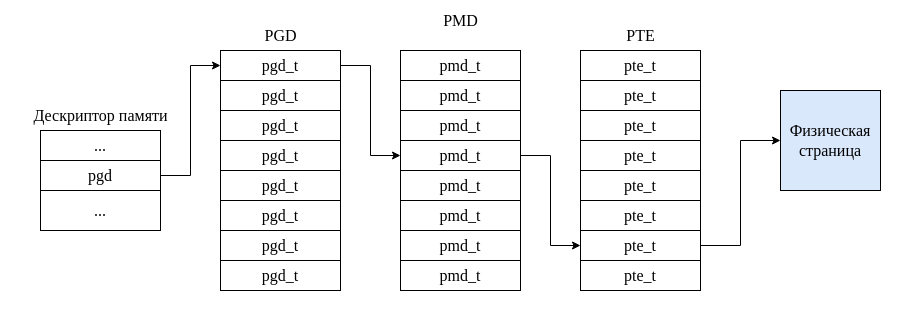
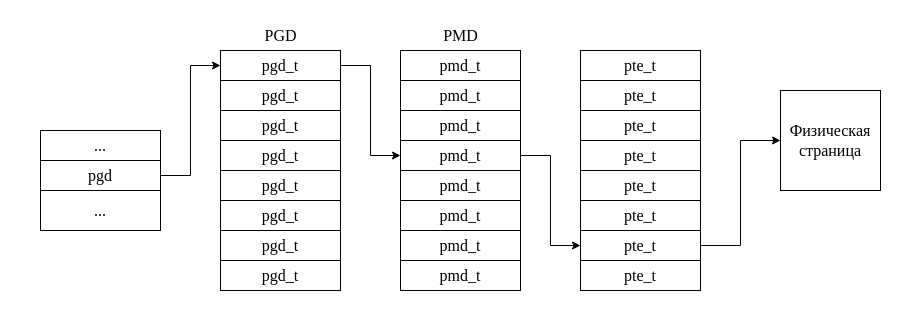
(461, 21) -> (461, 36)
(641, 36) -> none
(101, 116) -> none
(831, 141) -> (831, 141)
